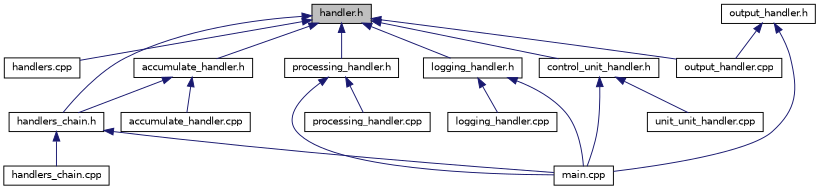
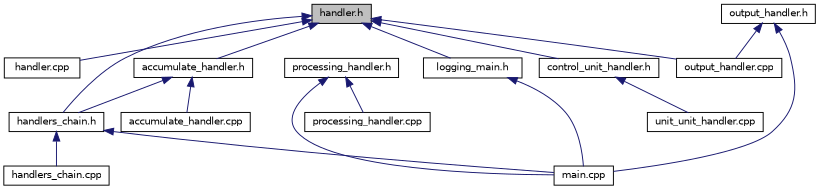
(342, 46) -> none
(42, 68) -> (42, 68)
(473, 68) -> (473, 68)
(502, 122) -> none
(598, 127) -> none
